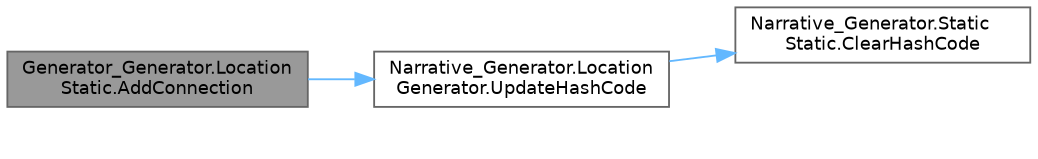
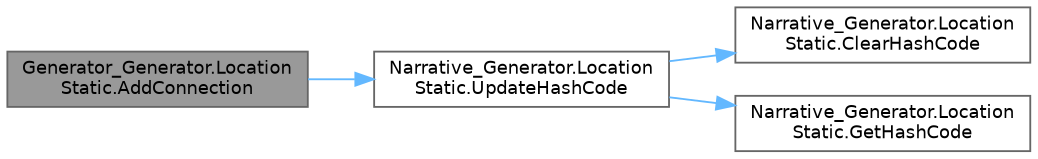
(883, 35) -> (883, 35)
(522, 79) -> (522, 79)
none -> (883, 123)
